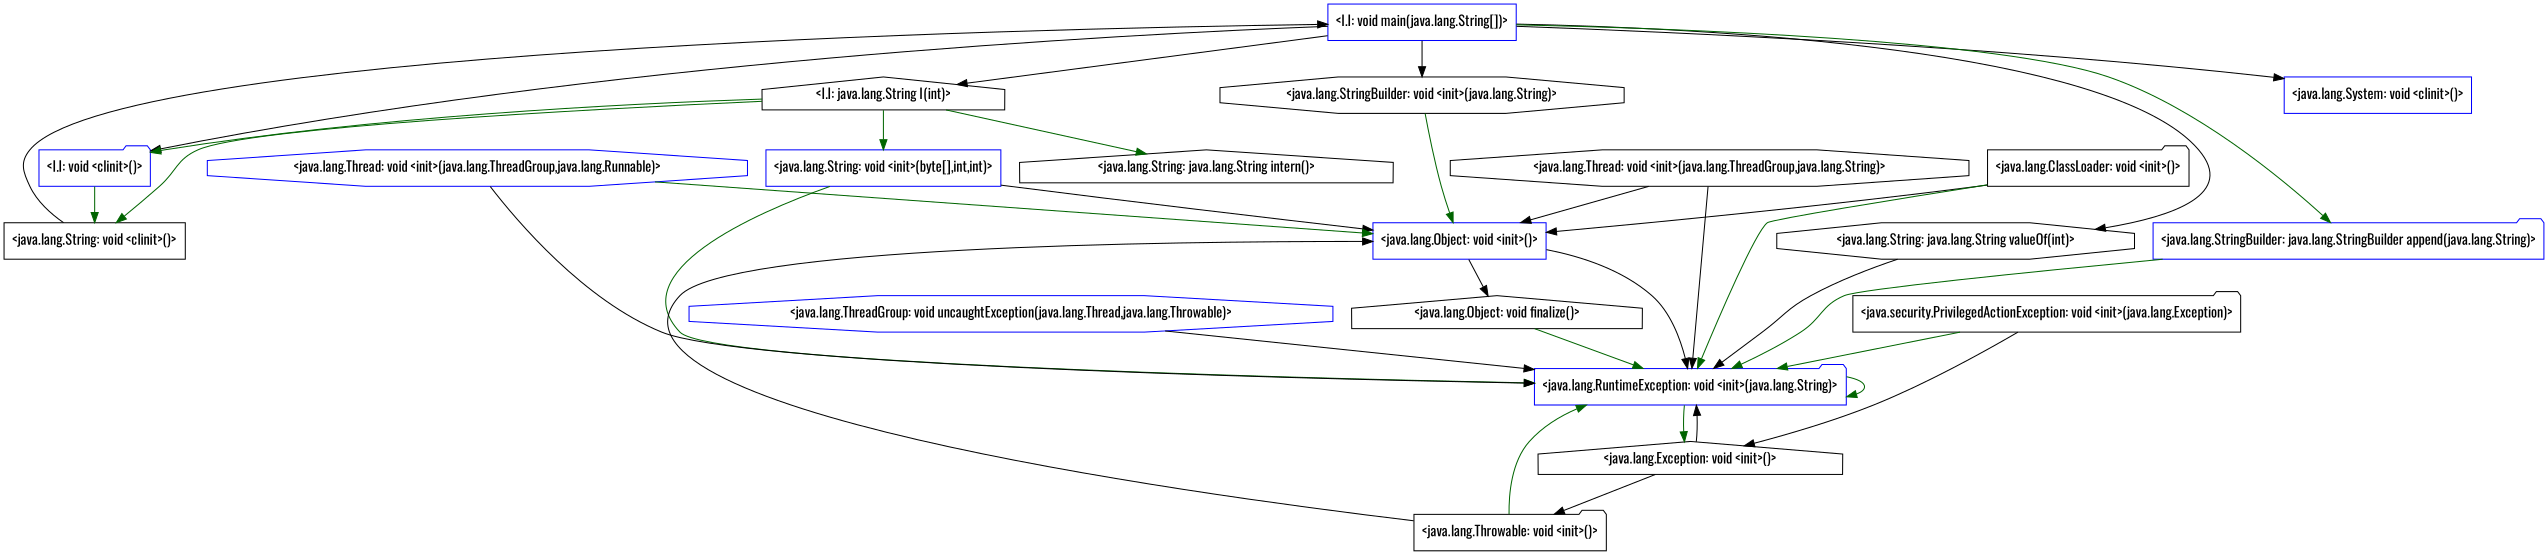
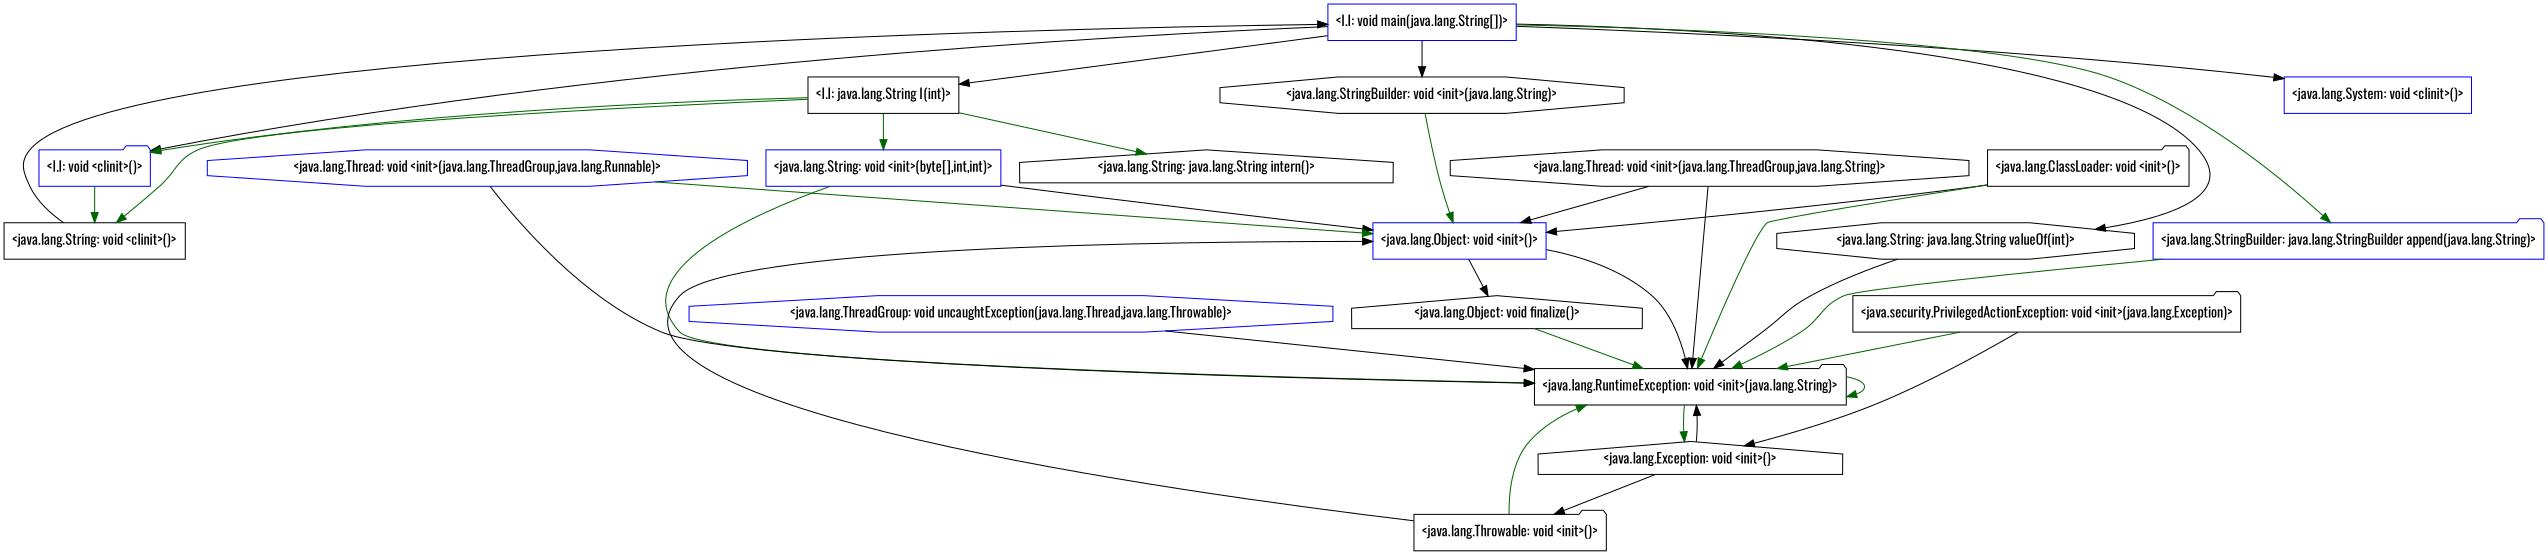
(883, 95) -> (883, 95)
(1690, 387) -> (1690, 387)
